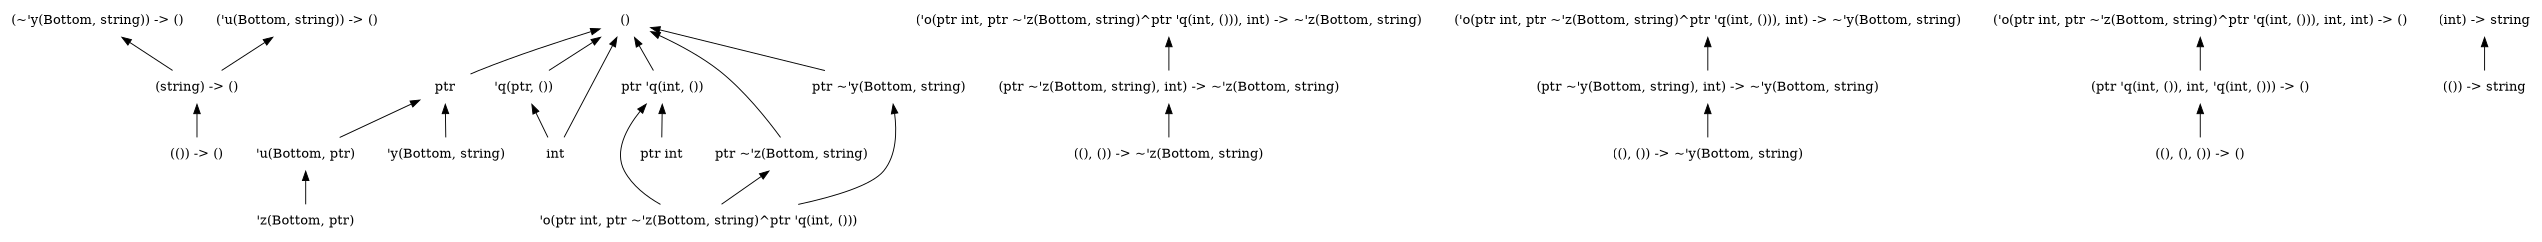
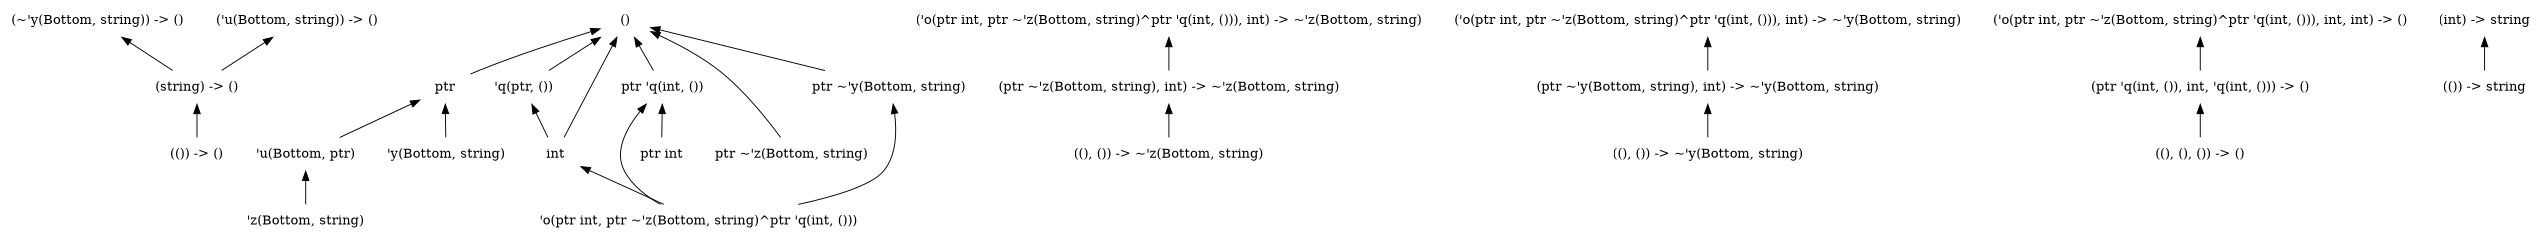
(741, 190) -> (627, 187)
(306, 221) -> (306, 221)
